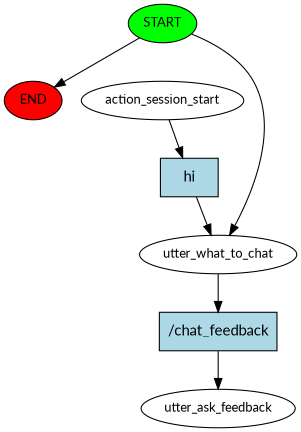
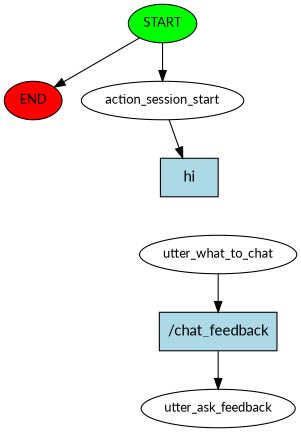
(264, 116) -> (163, 57)
(202, 211) -> none
